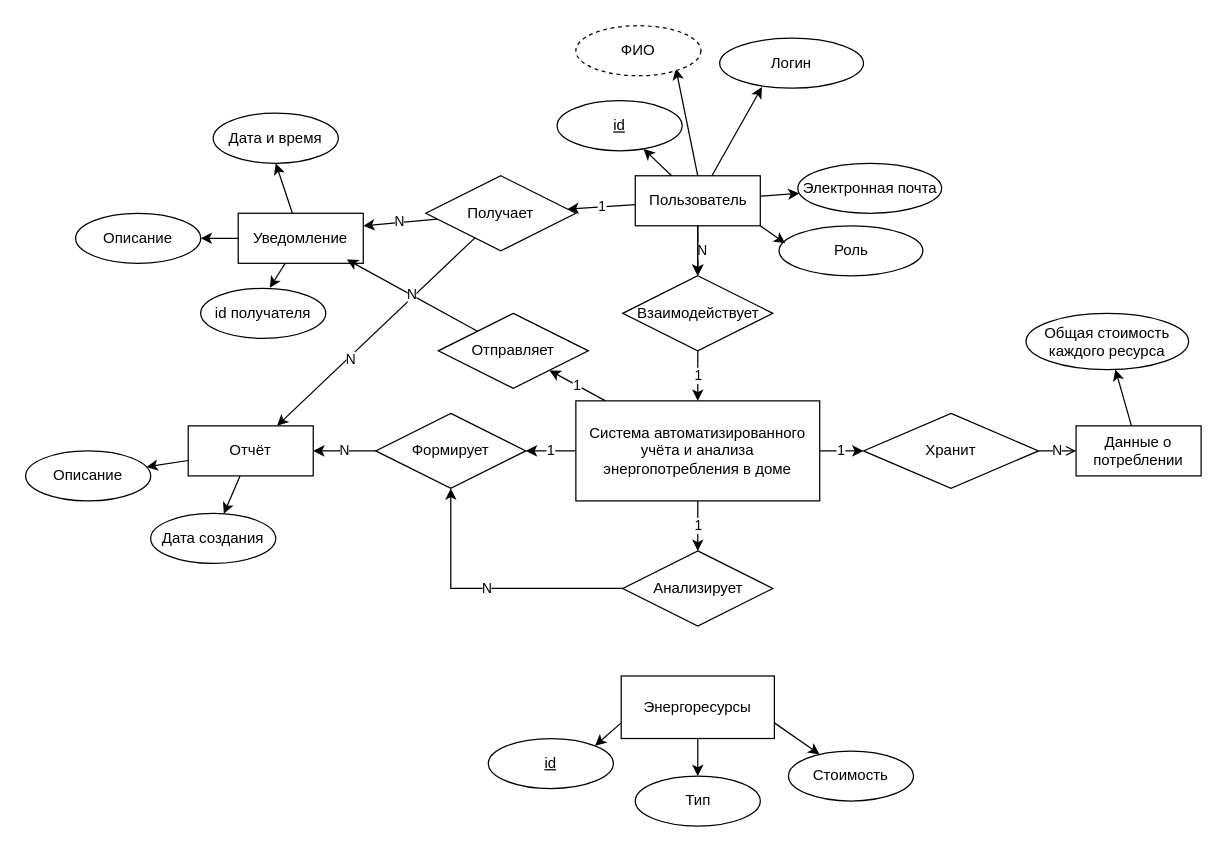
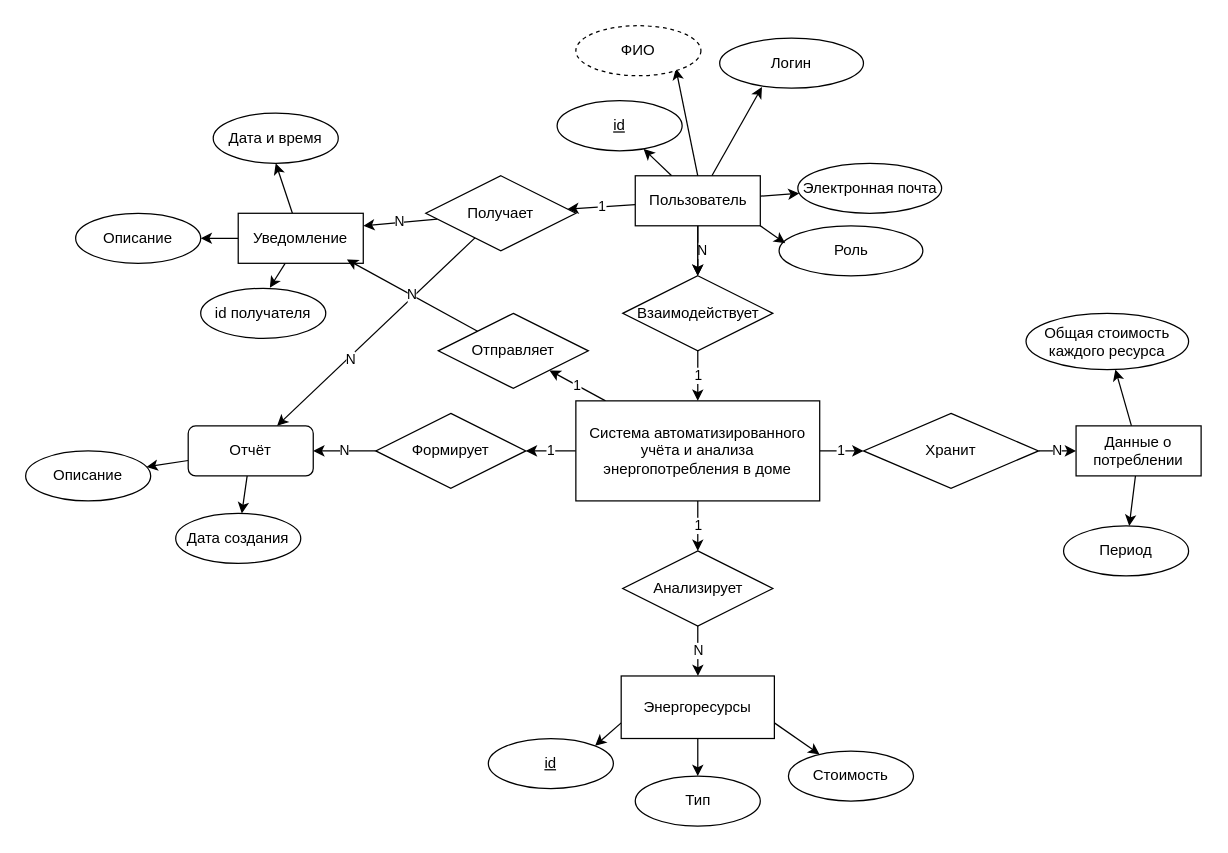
(251, 451) -> (251, 451)
(1067, 451) -> (1066, 451)
none -> (1132, 497)
(213, 538) -> (238, 538)
none -> (1126, 551)
(491, 588) -> (698, 647)
